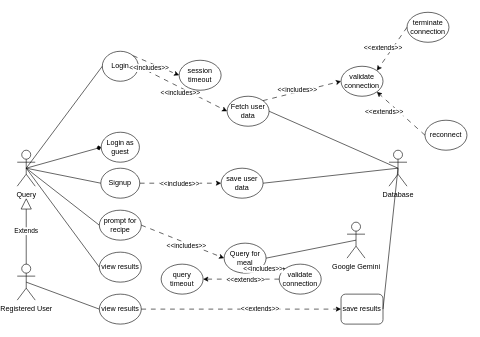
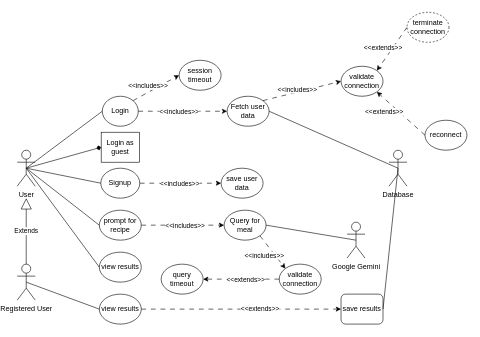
(428, 27) -> (428, 27)
(120, 66) -> (120, 111)
(120, 147) -> (120, 147)
(329, 176) -> none
(26, 195) -> (26, 195)
(245, 258) -> (245, 225)
